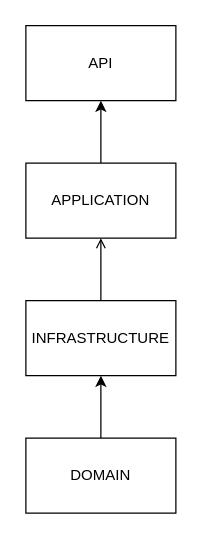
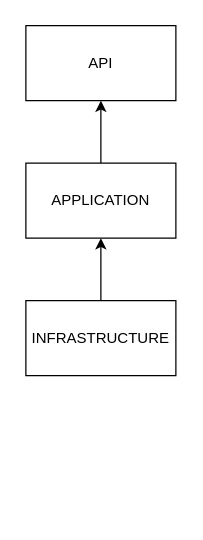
(101, 246) -> (101, 248)
(101, 411) -> none
(101, 476) -> none
